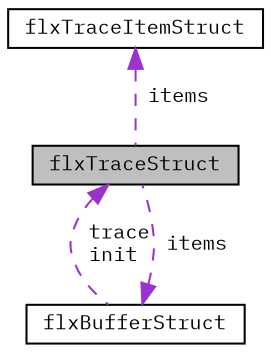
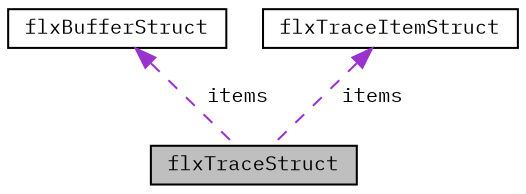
(72, 255) -> none
